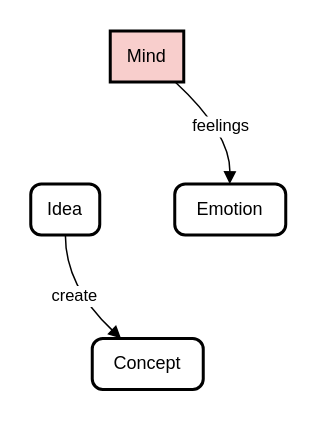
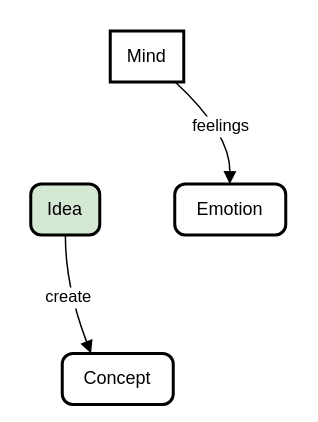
(147, 56) -> (147, 56)
(65, 209) -> (65, 209)
(148, 364) -> (118, 379)
